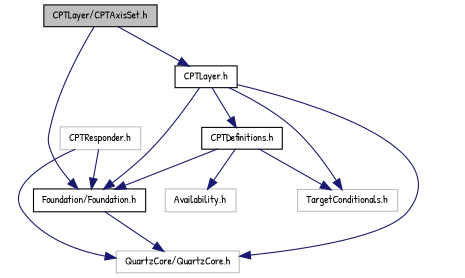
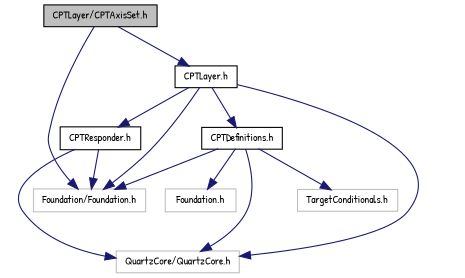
(290, 125) -> (159, 104)
(100, 138) -> (100, 138)
(90, 200) -> (90, 200)
(201, 200) -> (201, 200)
(130, 228) -> (249, 205)
